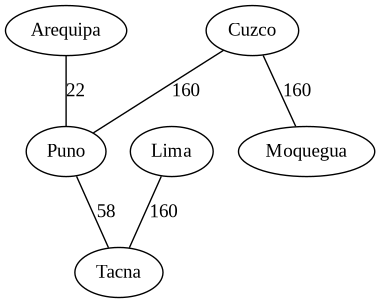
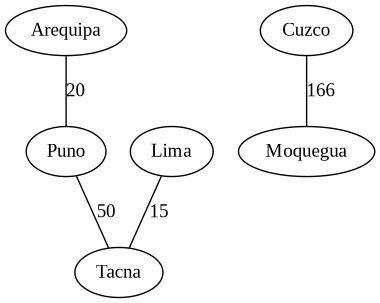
(76, 91) -> (76, 91)
(298, 91) -> (321, 91)
(159, 92) -> none
(106, 212) -> (106, 212)
(164, 212) -> (159, 212)
